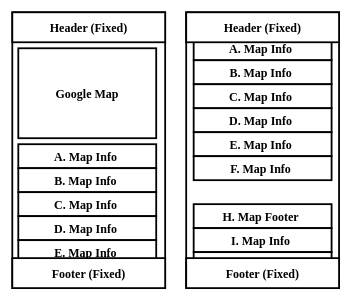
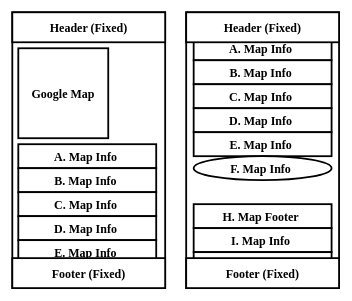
(87, 93) -> (63, 93)
(263, 168) -> (263, 168)
